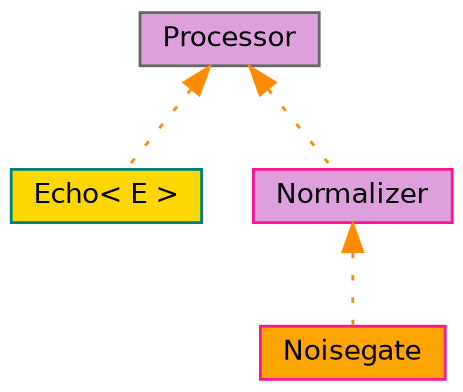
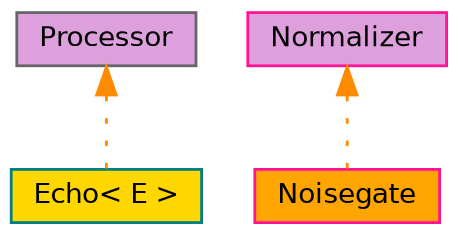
(300, 129) -> none
